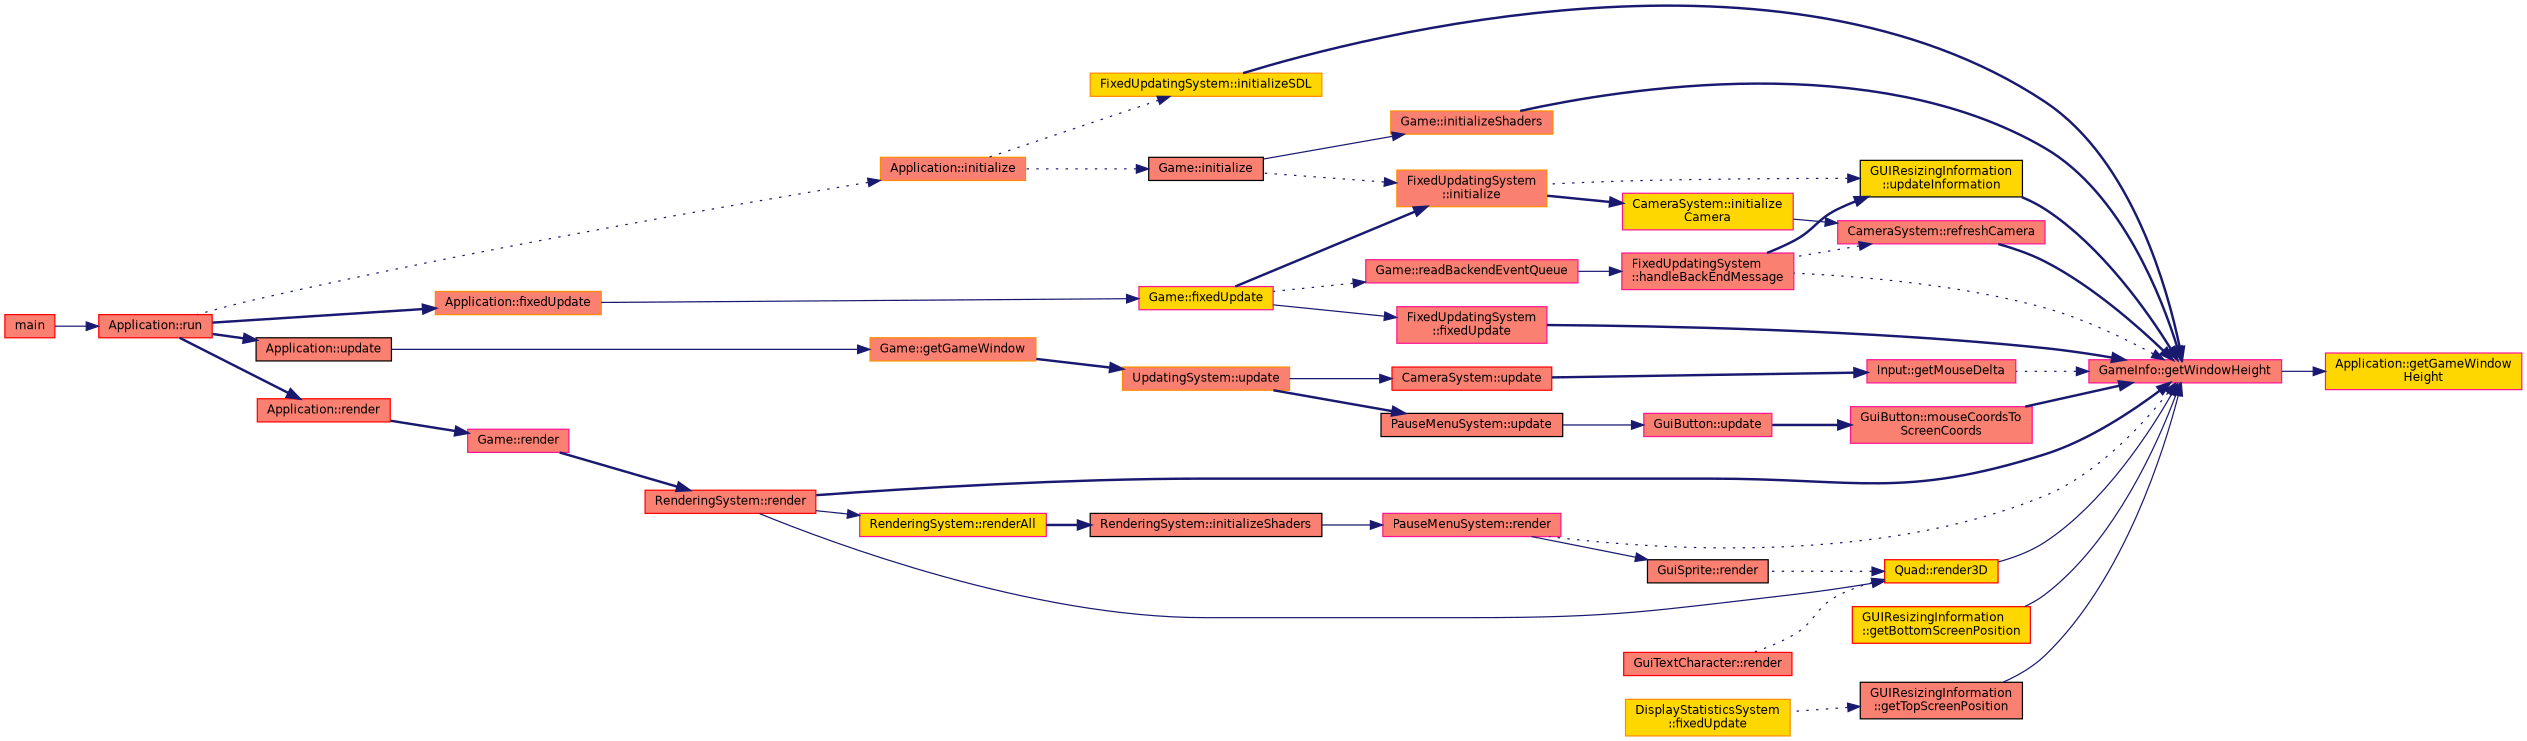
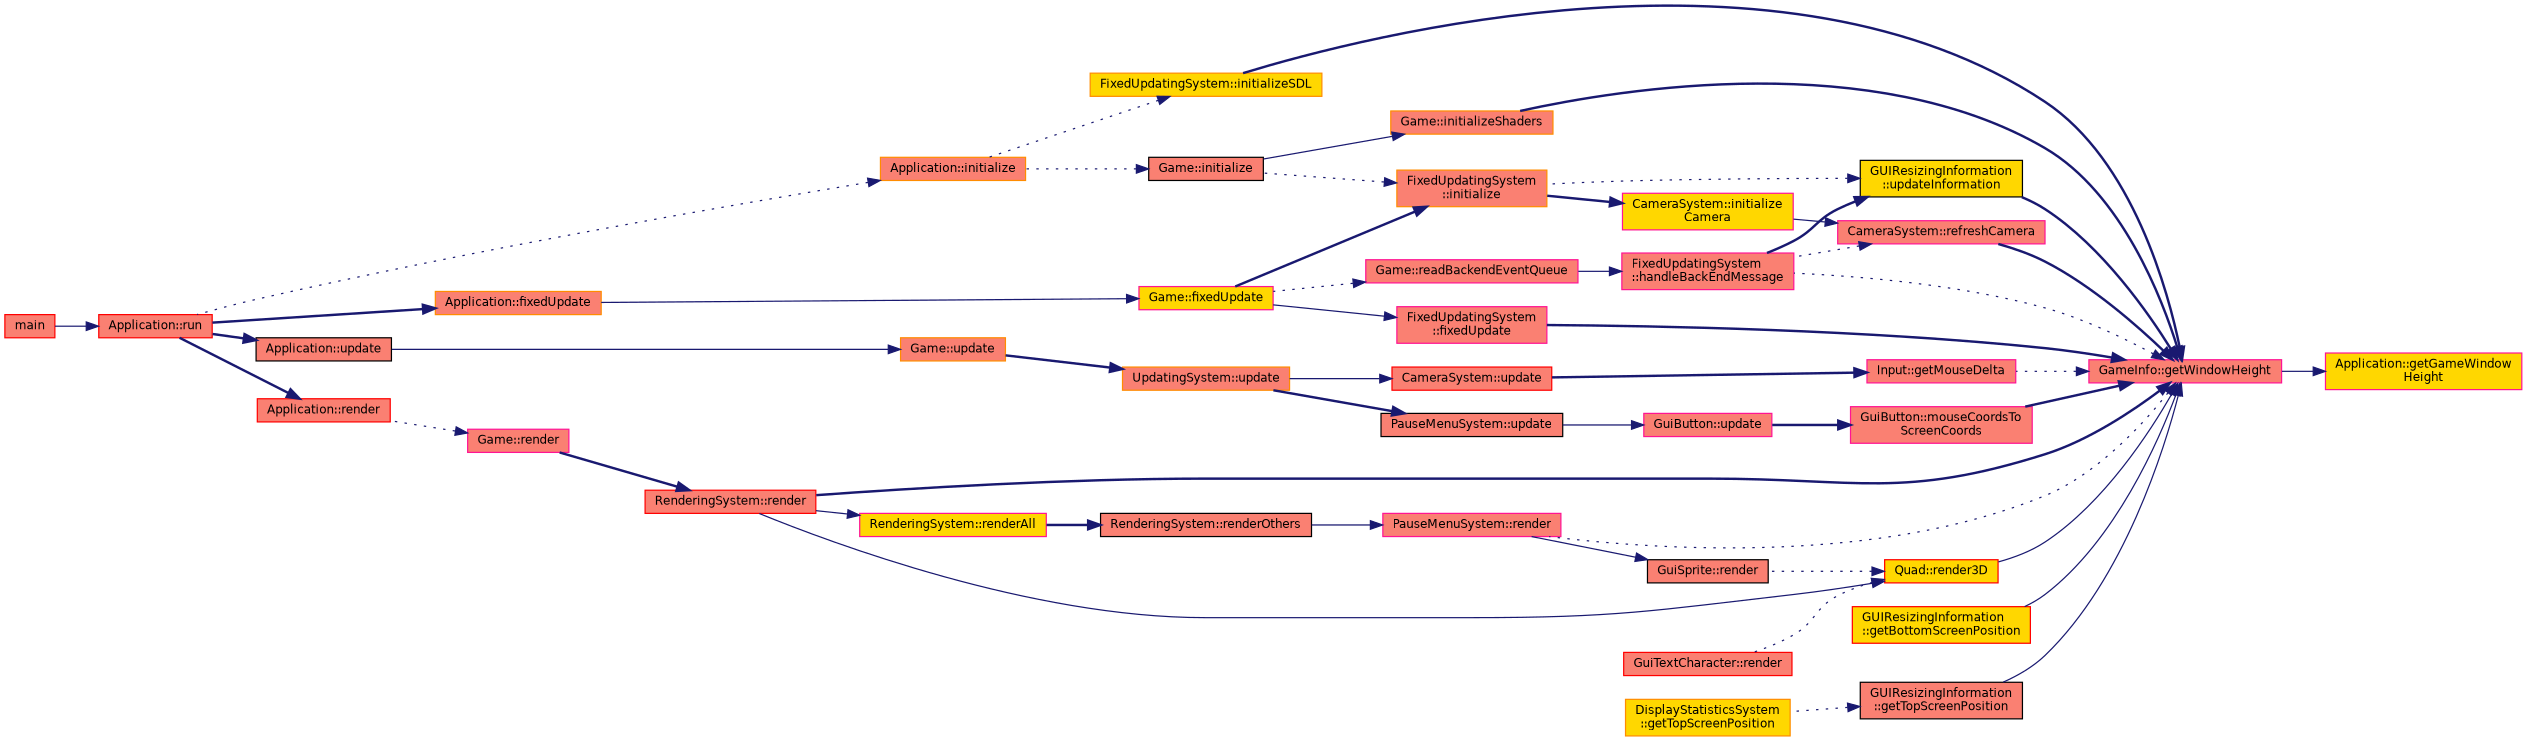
(953, 349) -> (953, 349)
(423, 426) -> (423, 426)
(1206, 525) -> (1206, 525)
(1708, 718) -> (1708, 718)
